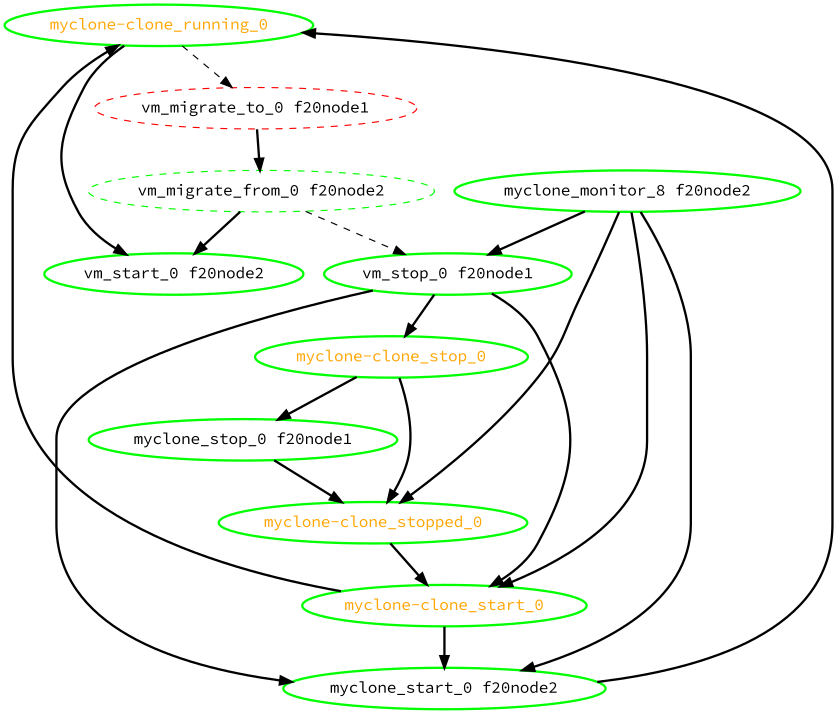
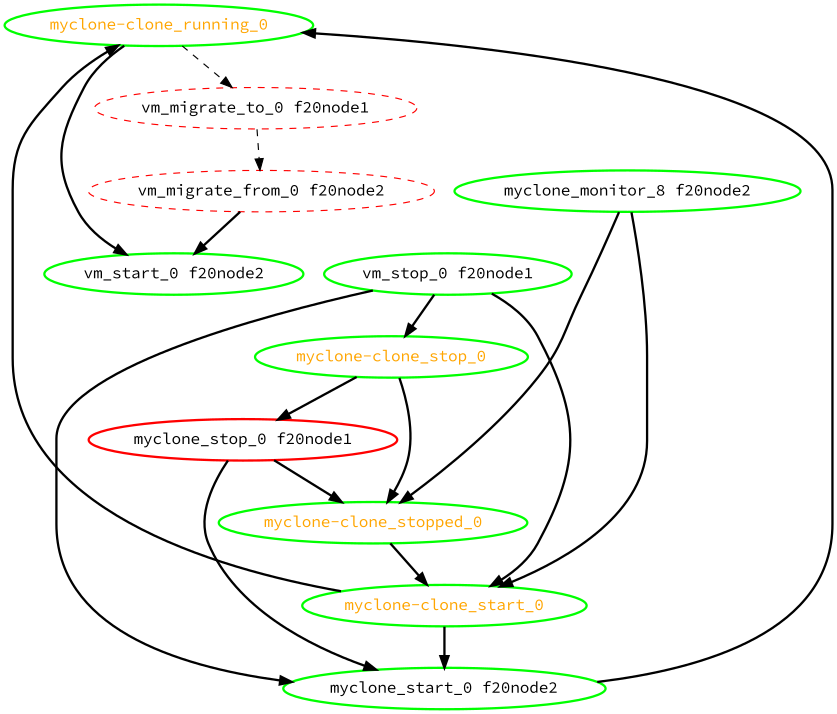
(258, 144) -> (258, 144)
(261, 191) -> (261, 191)
(350, 231) -> none
(542, 231) -> none
(243, 440) -> (243, 440)
(691, 476) -> (241, 591)
